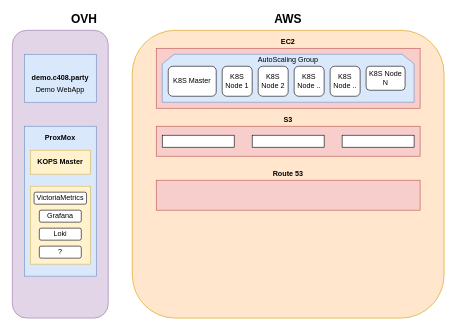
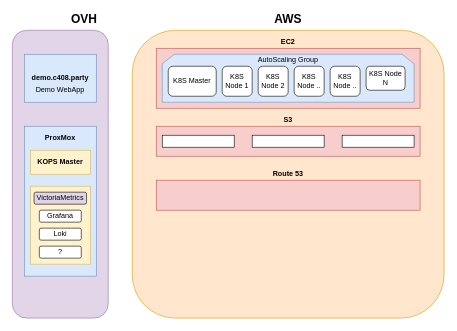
(60, 198) -> (60, 198)
